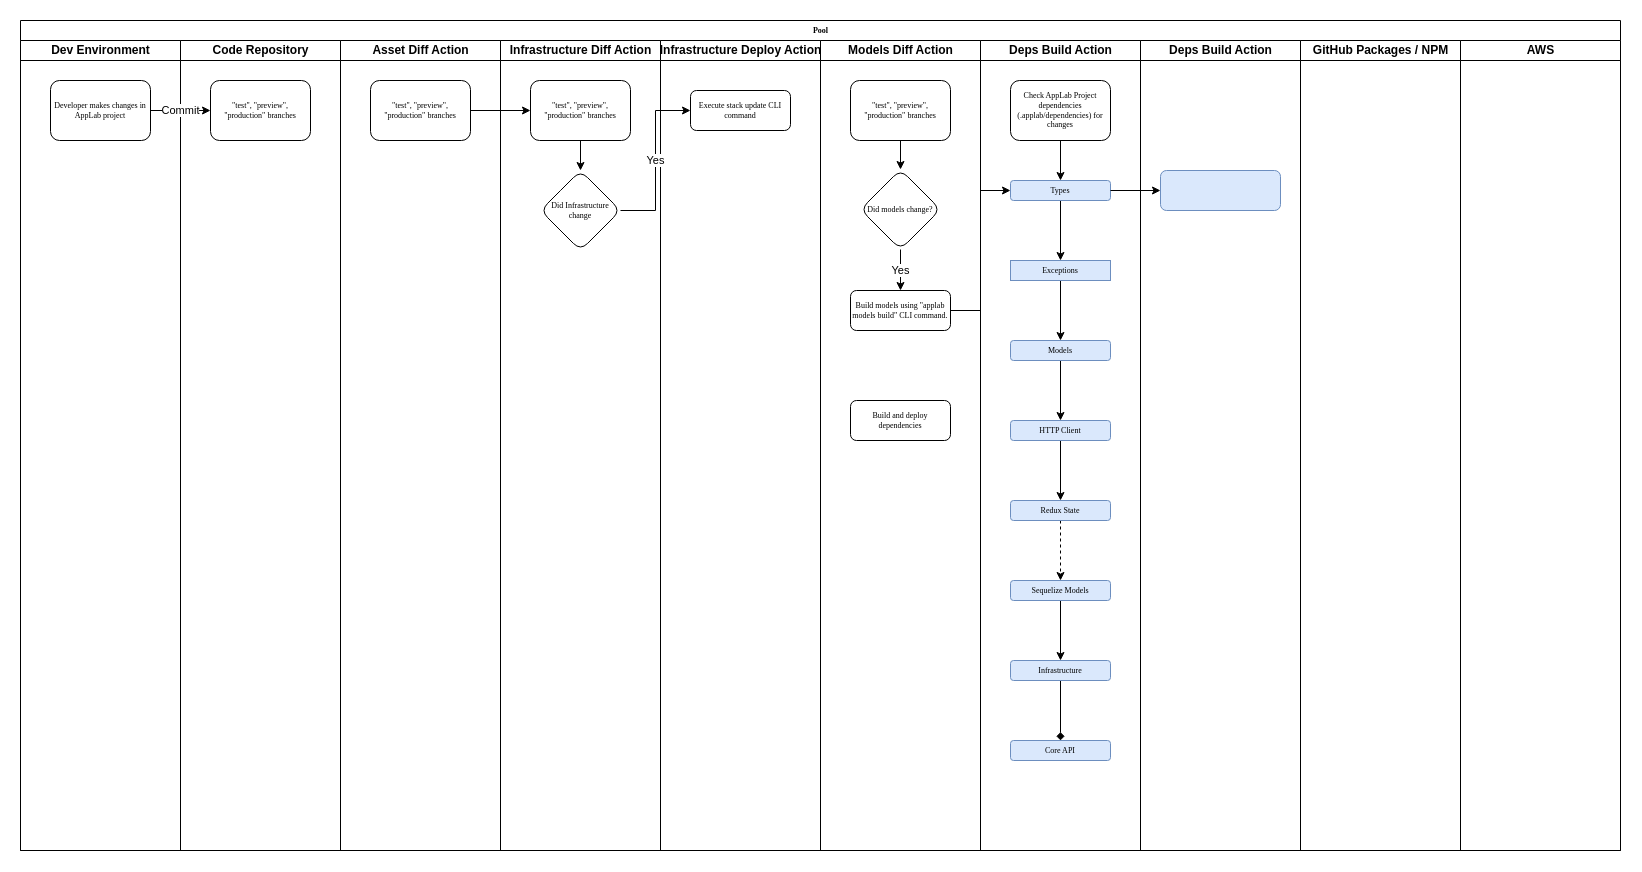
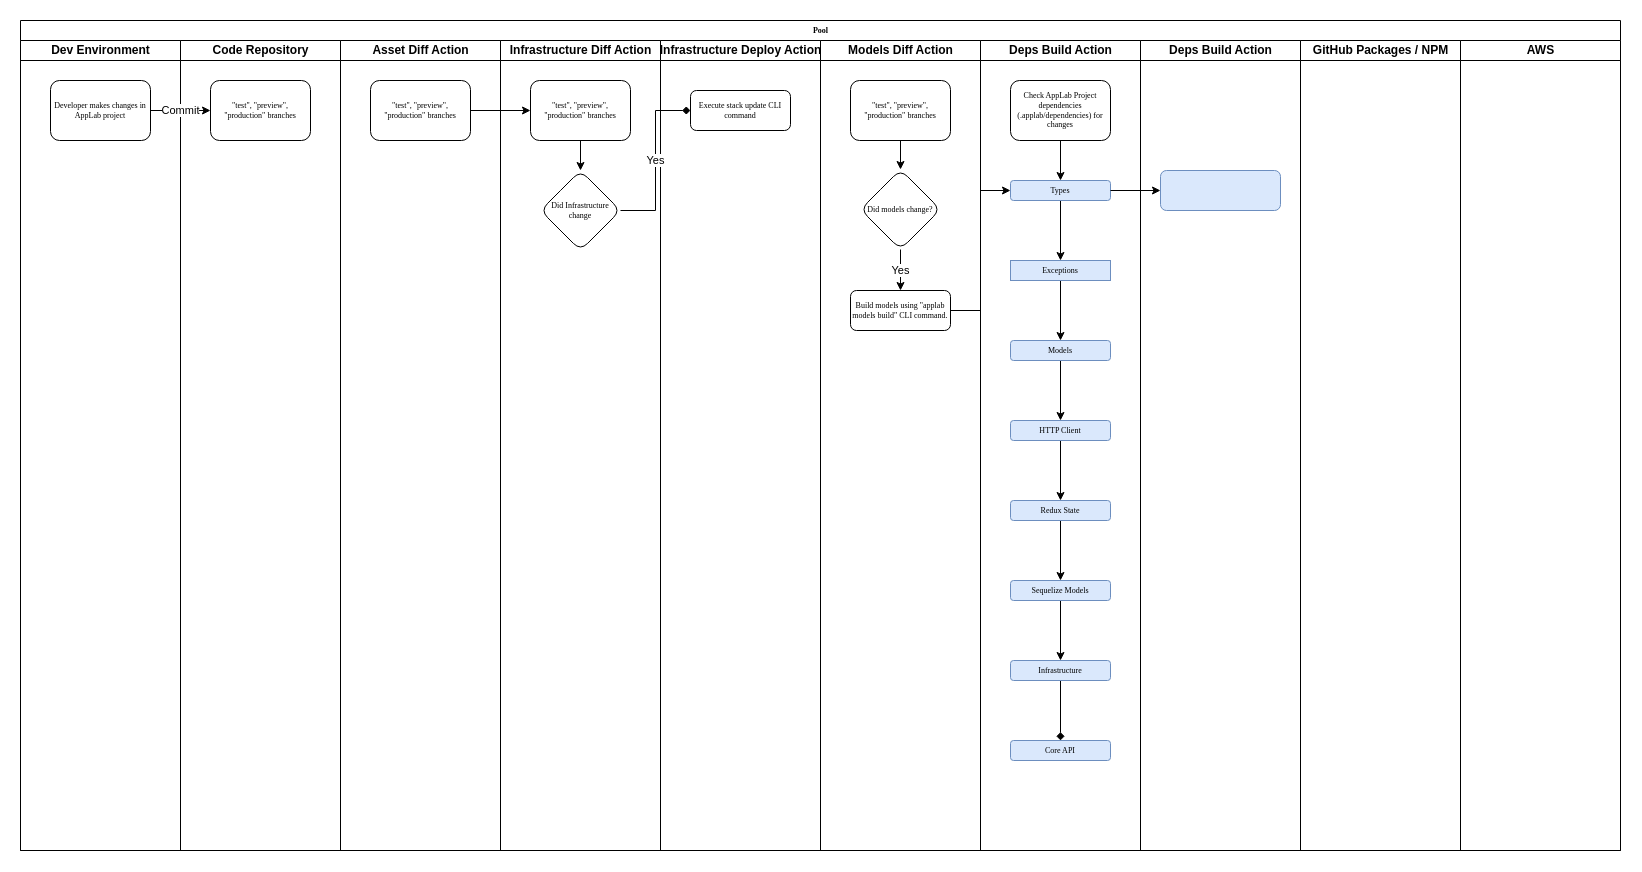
(682, 111) -> (682, 111)
(901, 421) -> none
(1061, 548) -> (1061, 548)
